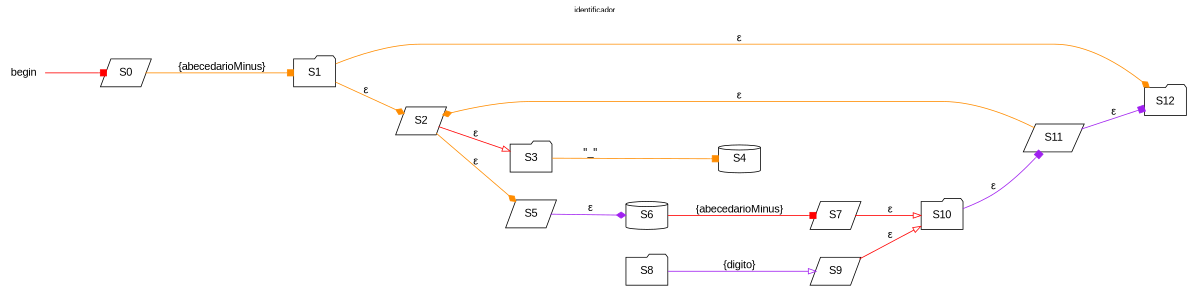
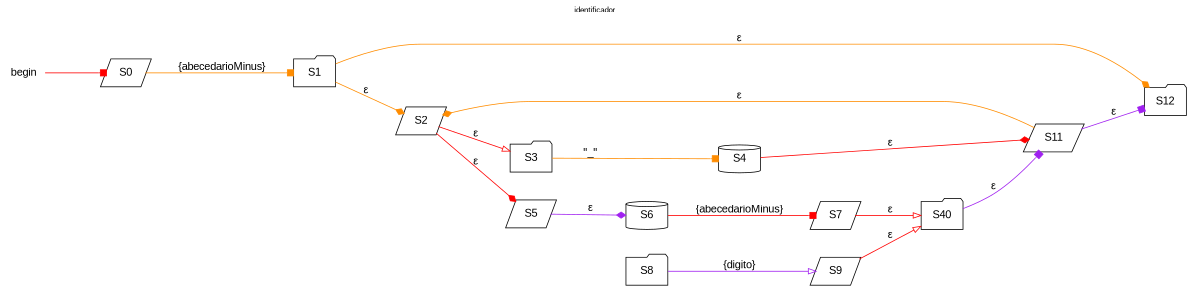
none -> (890, 149)
(472, 164) -> (472, 164)
(942, 215) -> (942, 215)
